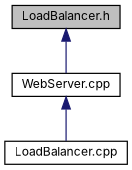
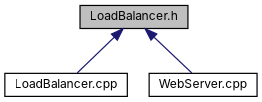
(66, 125) -> (96, 55)
